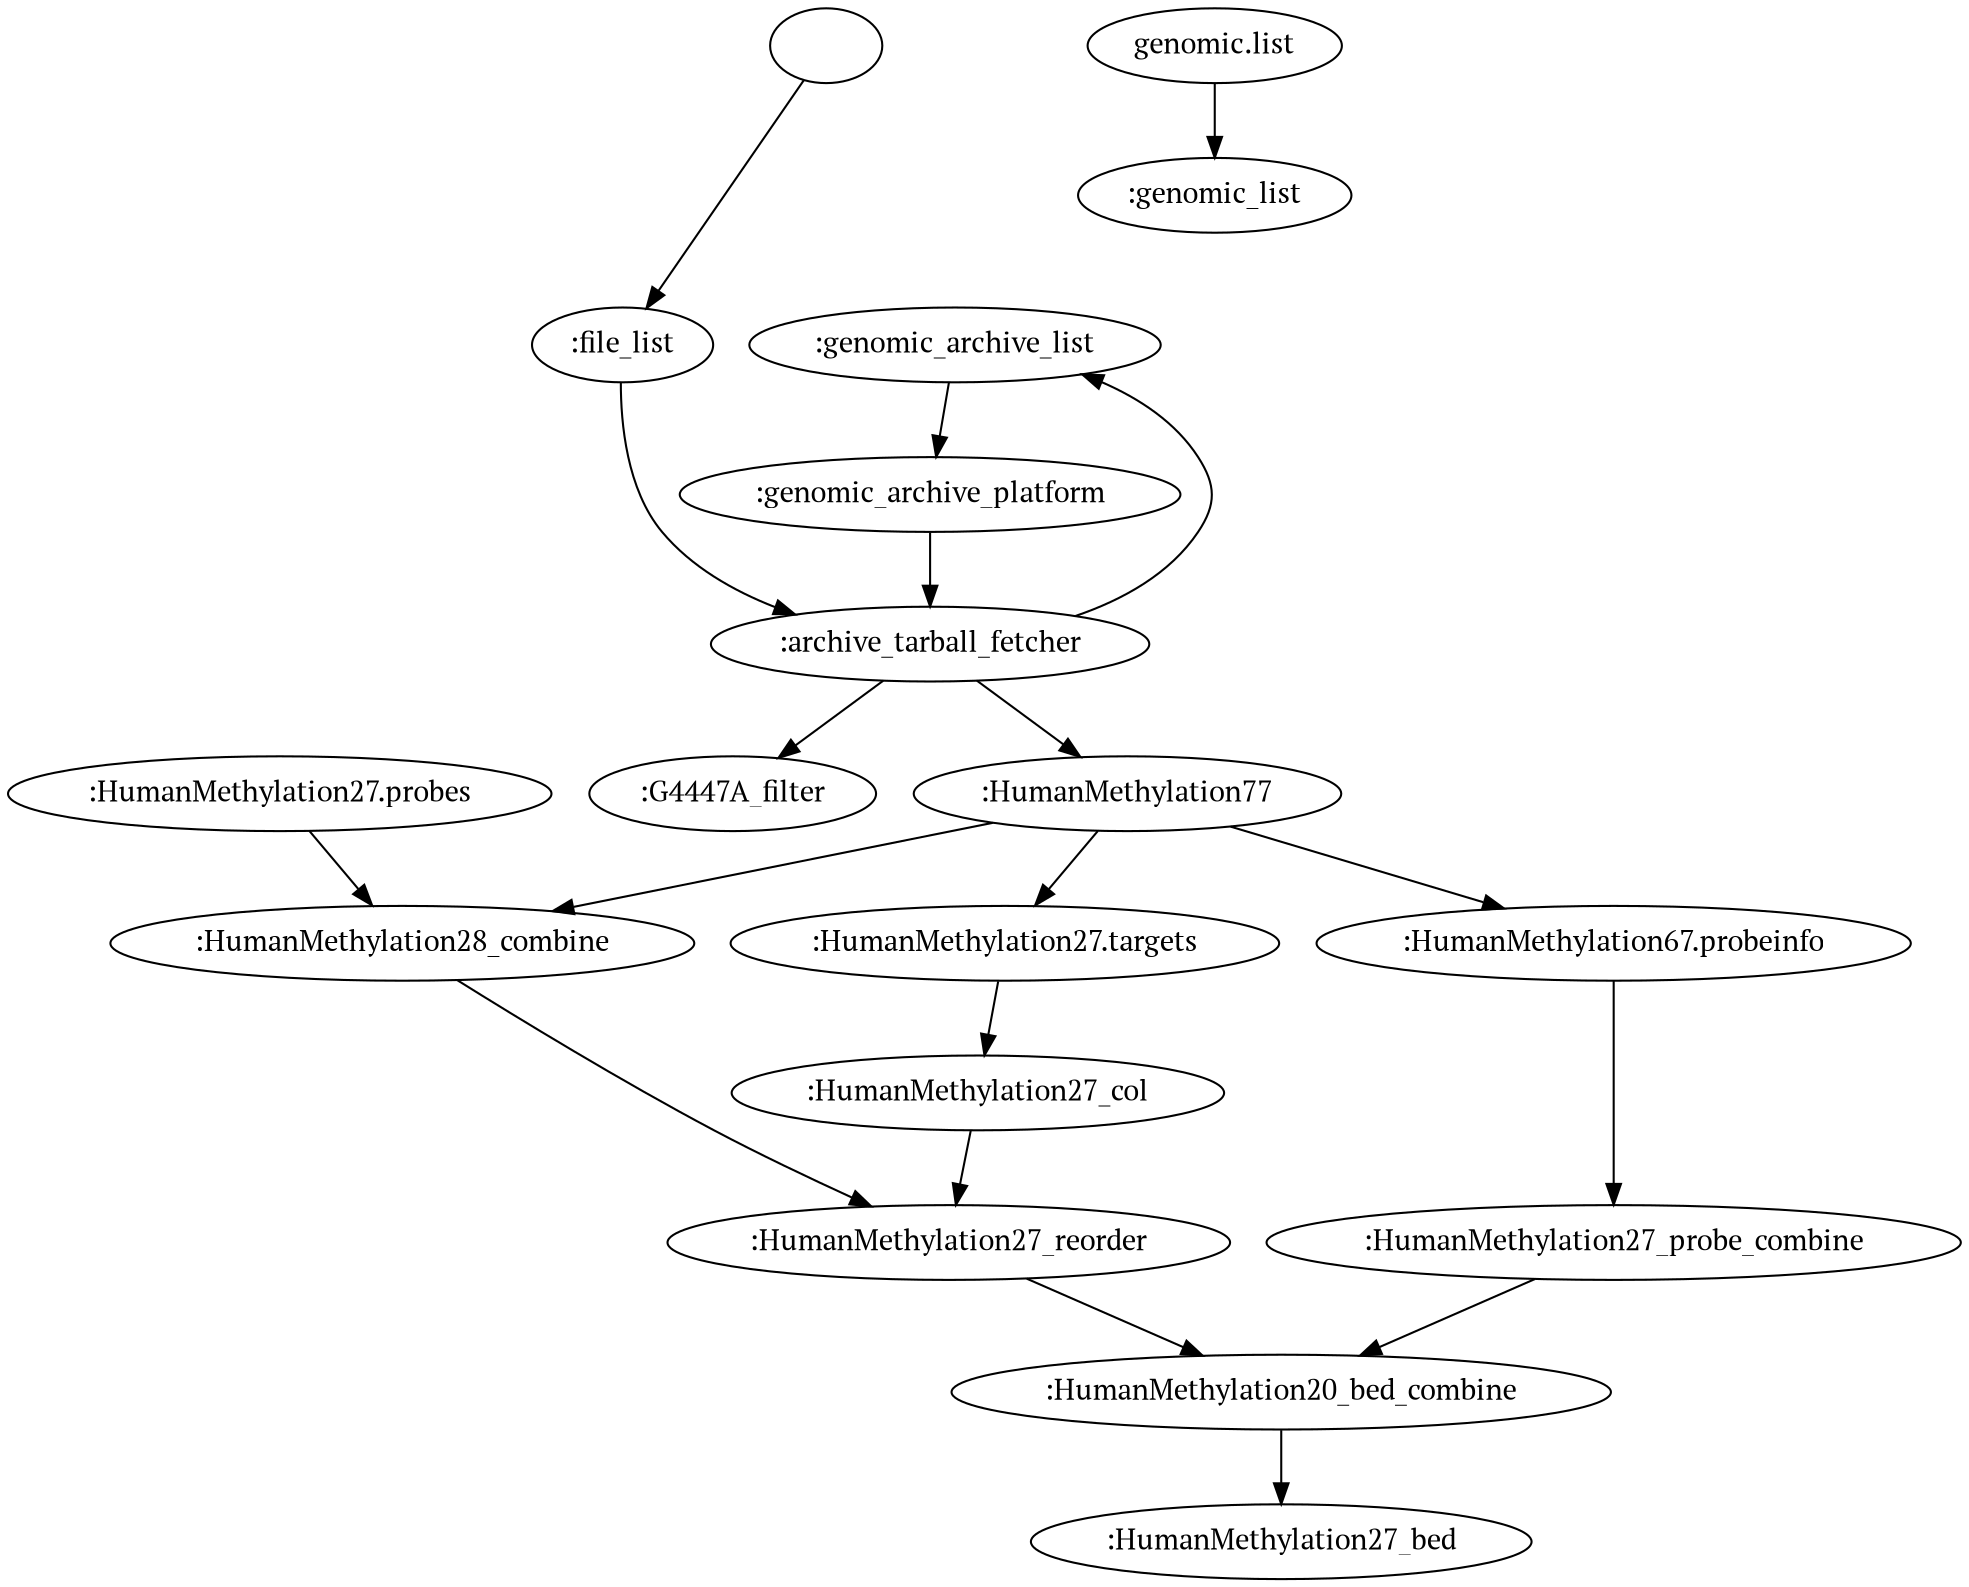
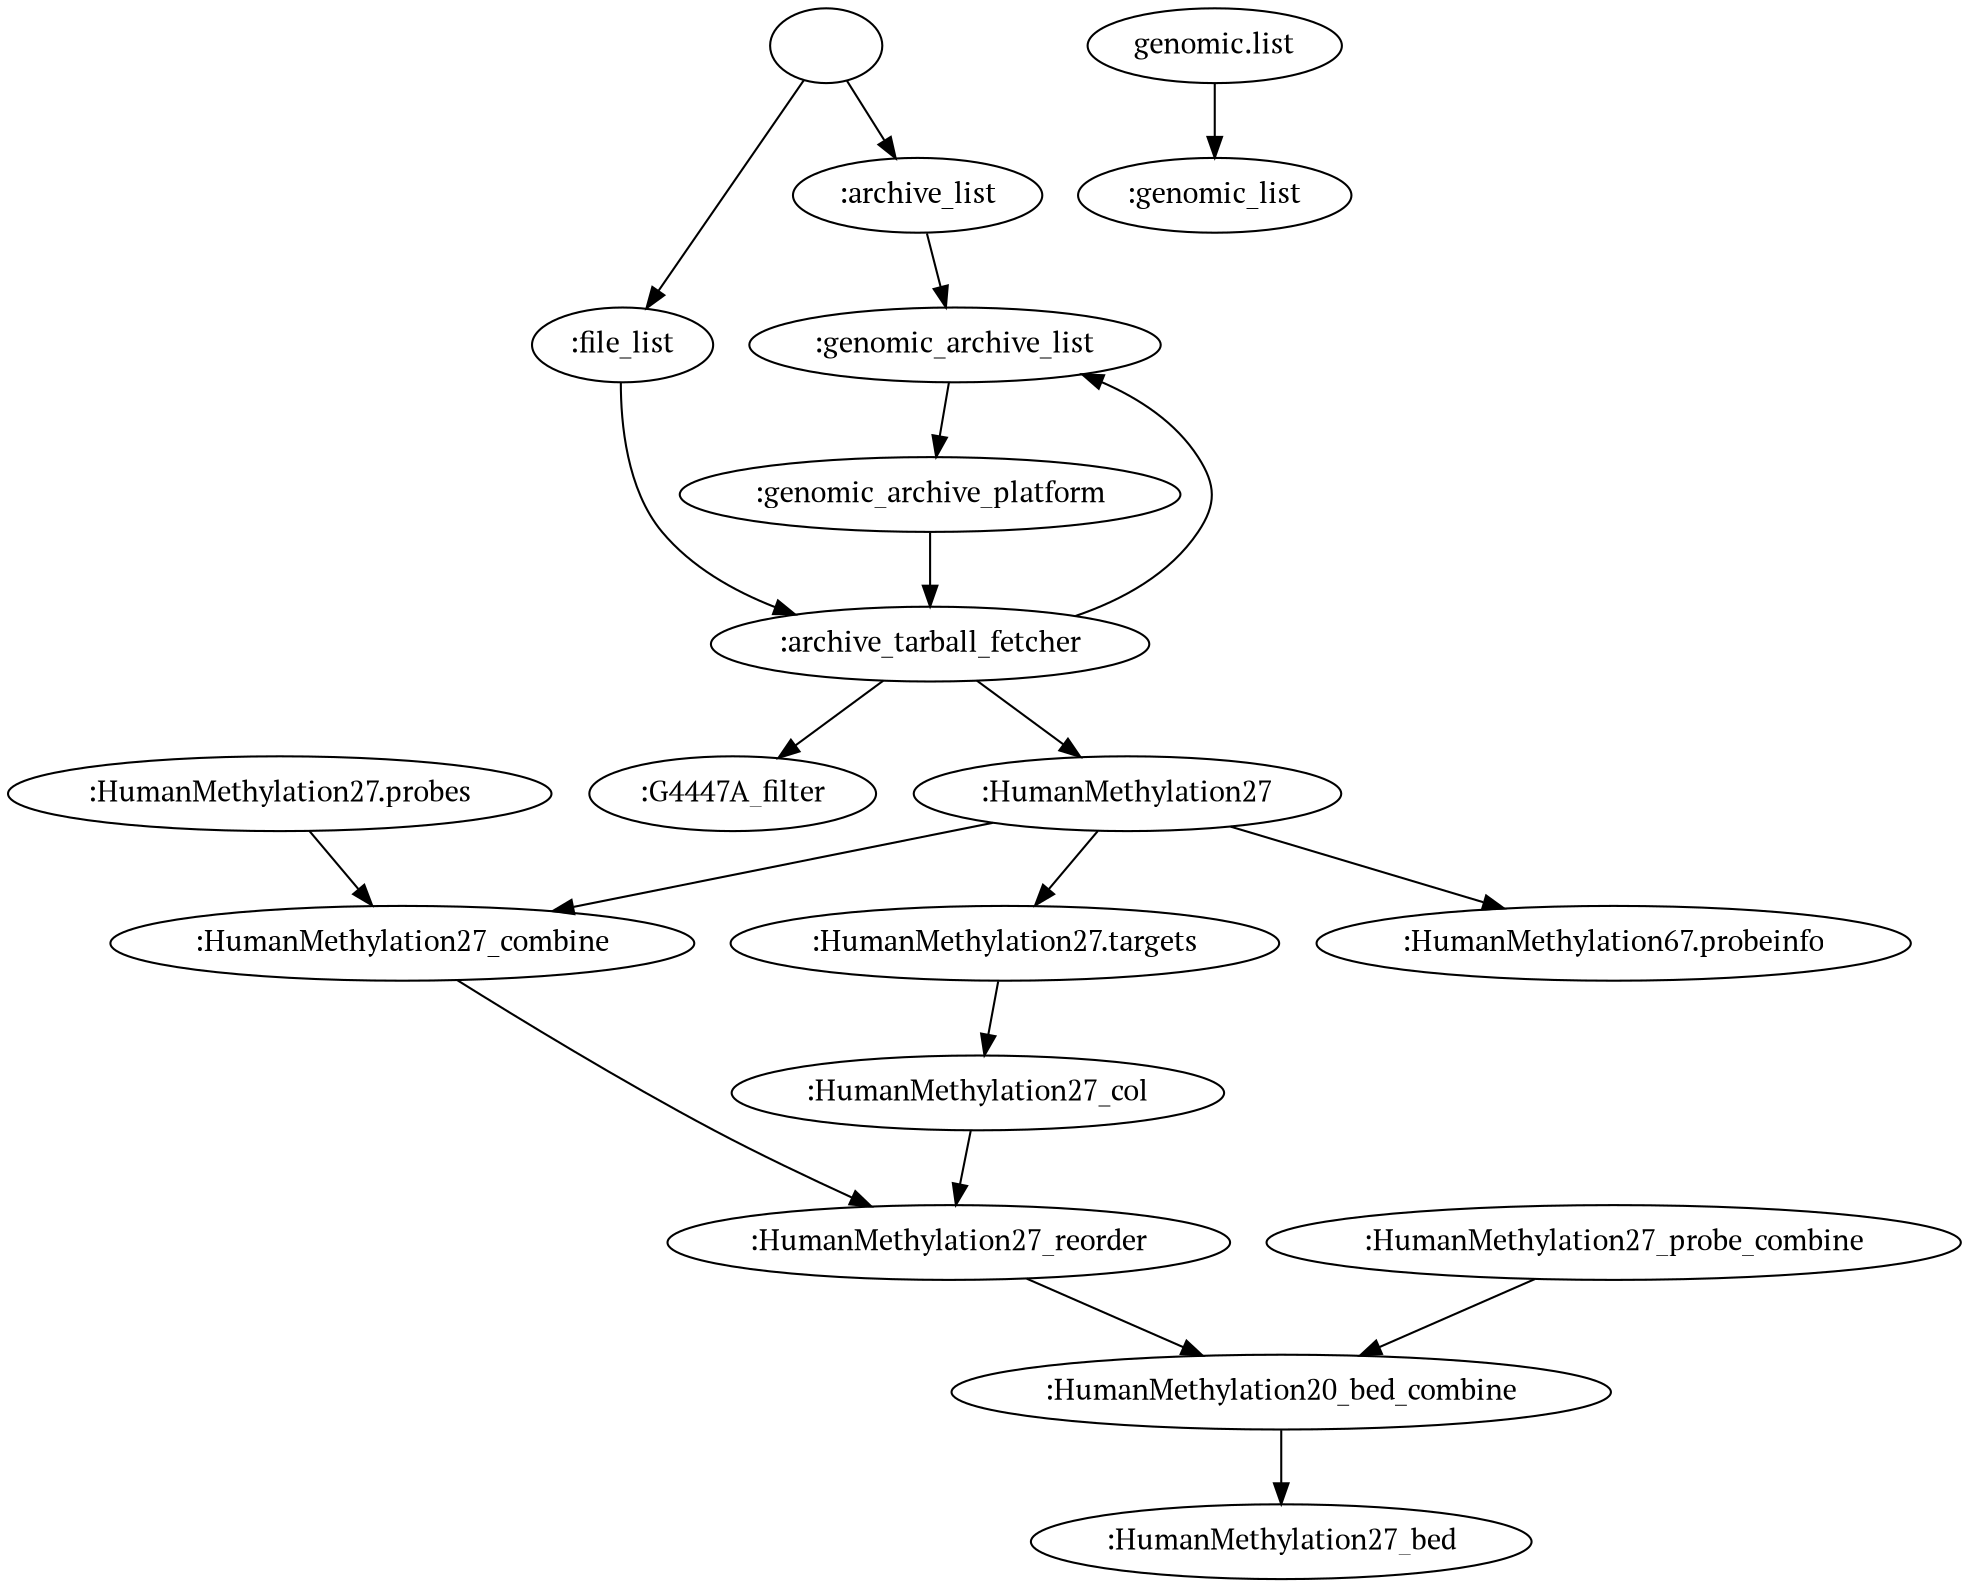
none -> (918, 195)
(1127, 794) -> (1127, 794)
(402, 943) -> (402, 943)
(1614, 1082) -> none
